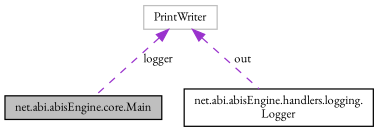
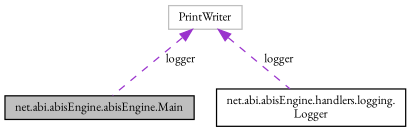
(241, 59) -> (278, 59)
(83, 108) -> (100, 108)
